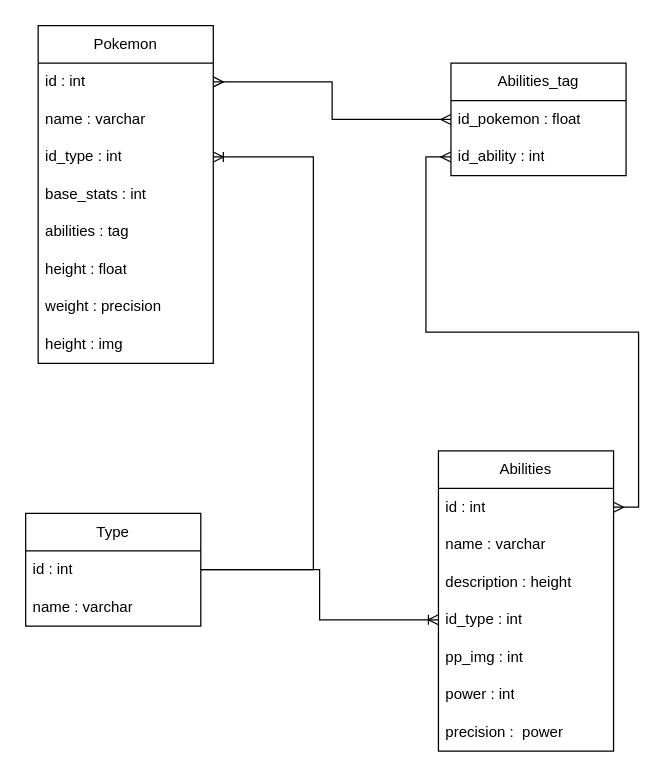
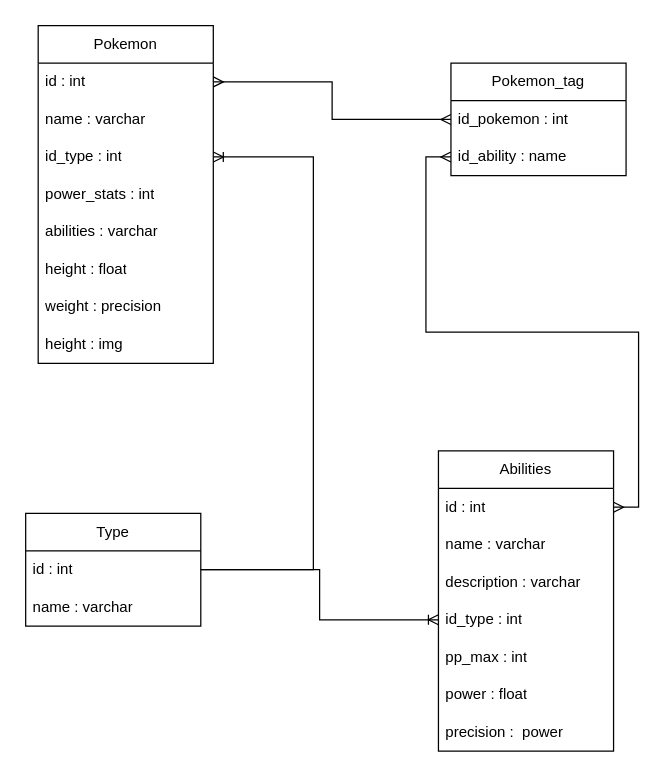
(538, 82) -> (538, 82)
(524, 119) -> (516, 119)
(510, 157) -> (516, 157)
(105, 194) -> (109, 194)
(95, 232) -> (112, 232)
(518, 582) -> (524, 582)
(486, 657) -> (488, 657)
(484, 694) -> (492, 694)
